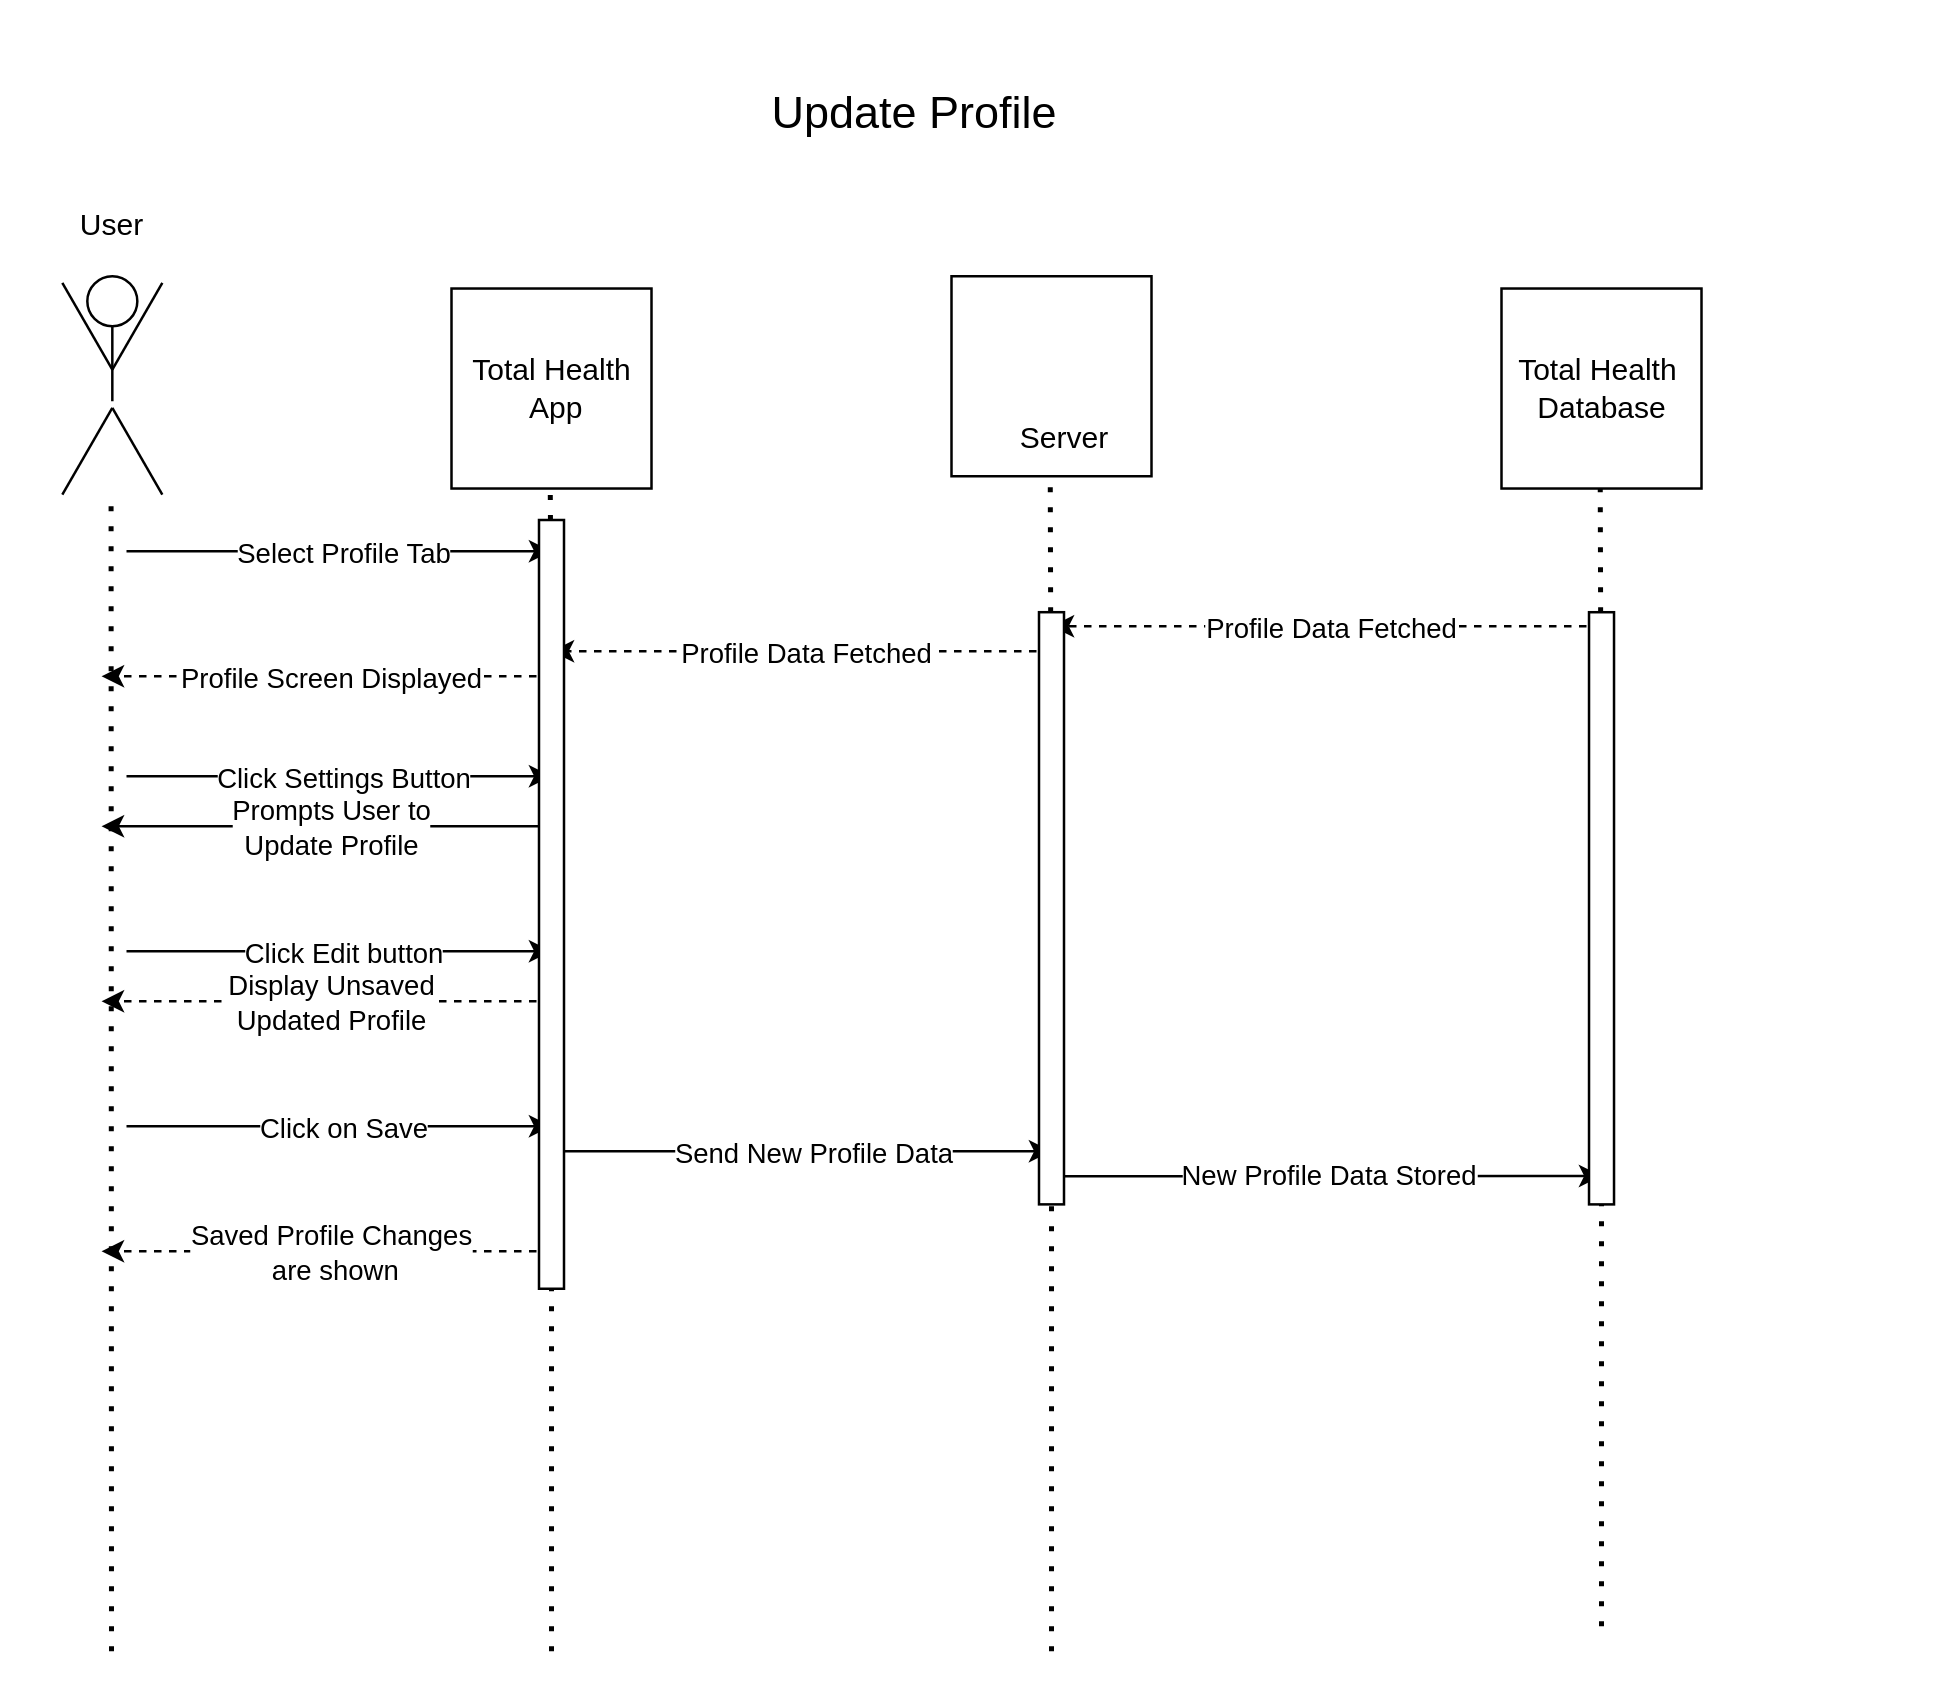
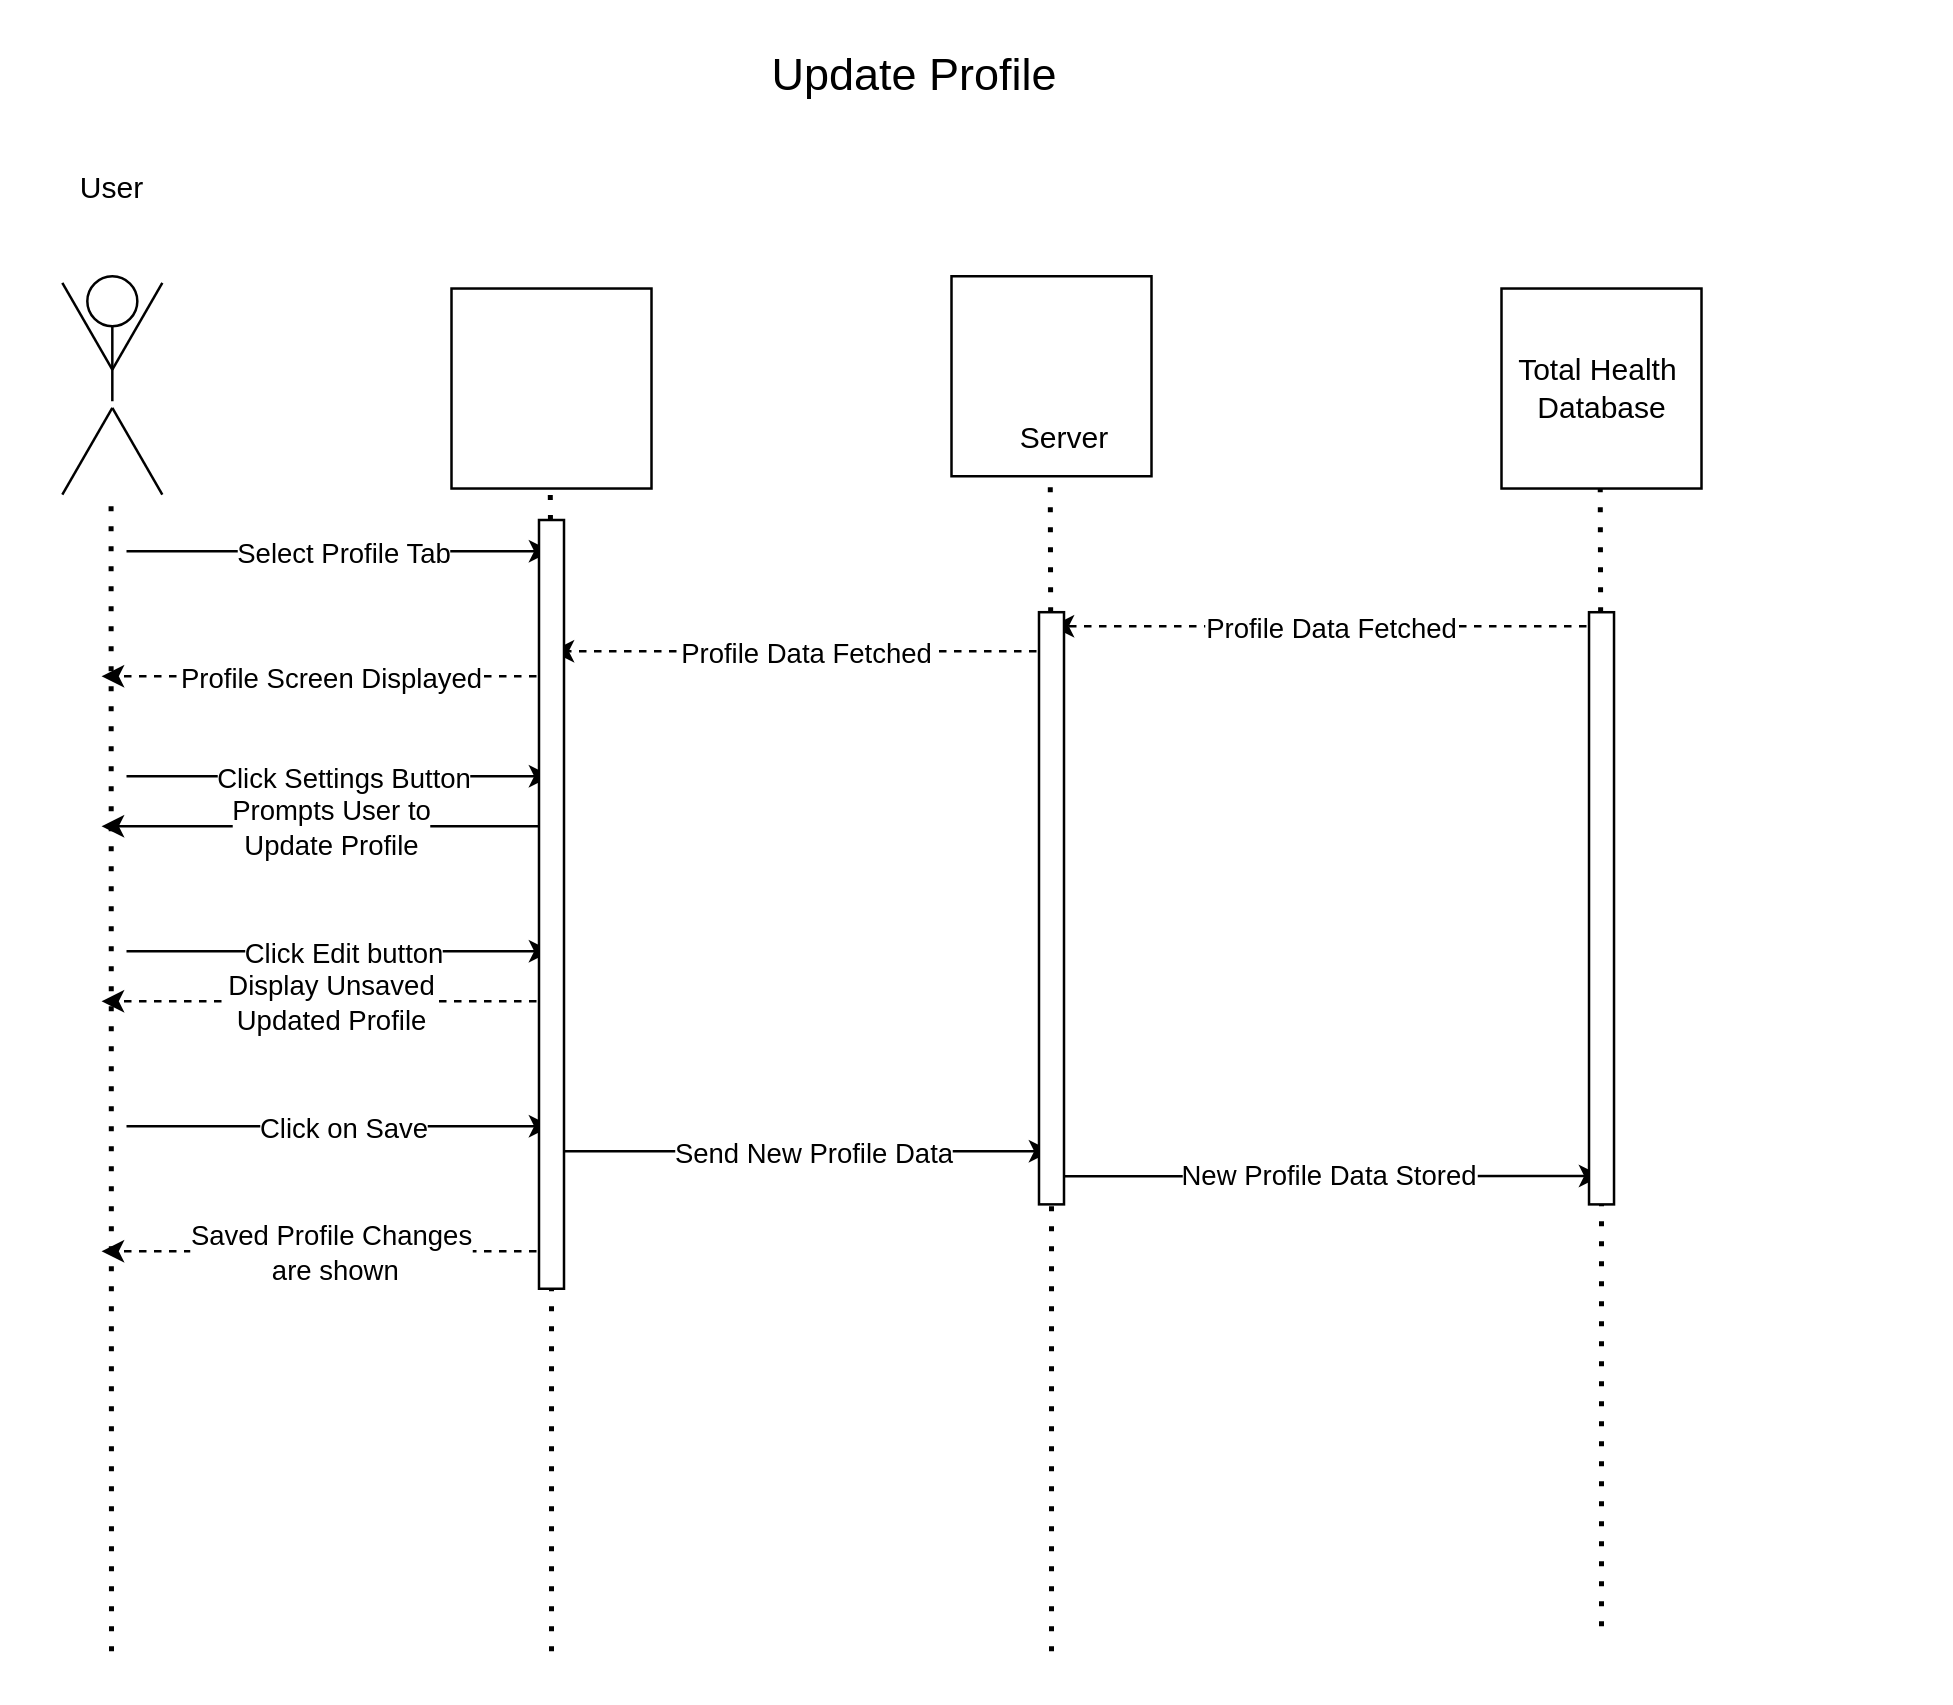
(914, 114) -> (914, 76)
(112, 226) -> (112, 189)
(551, 389) -> none
